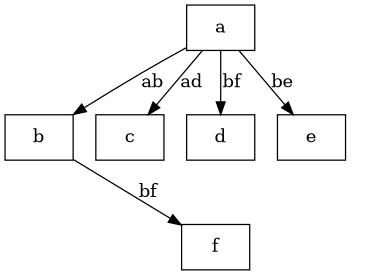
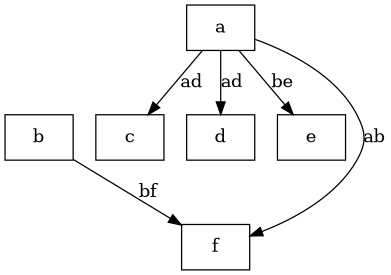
(135, 77) -> (364, 133)
(232, 83) -> (232, 83)
